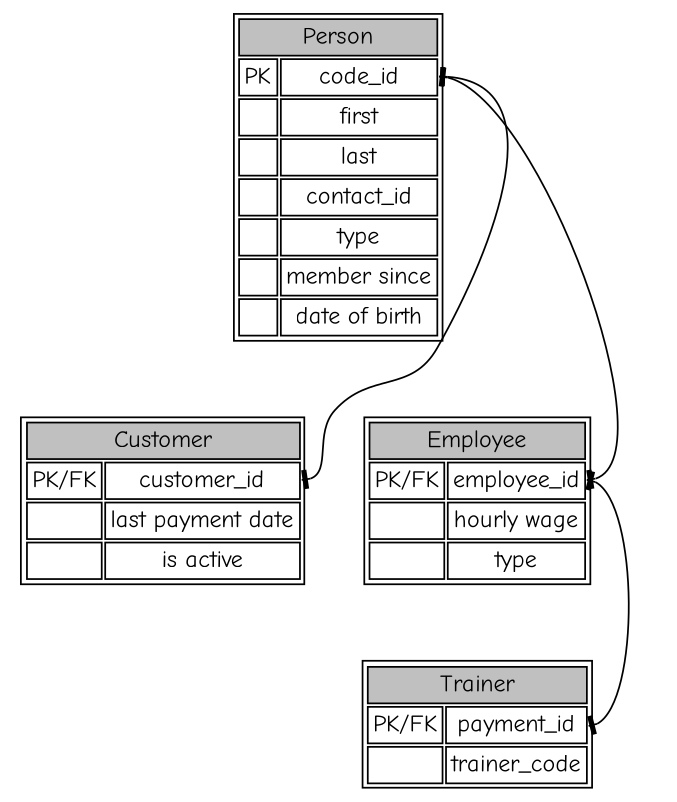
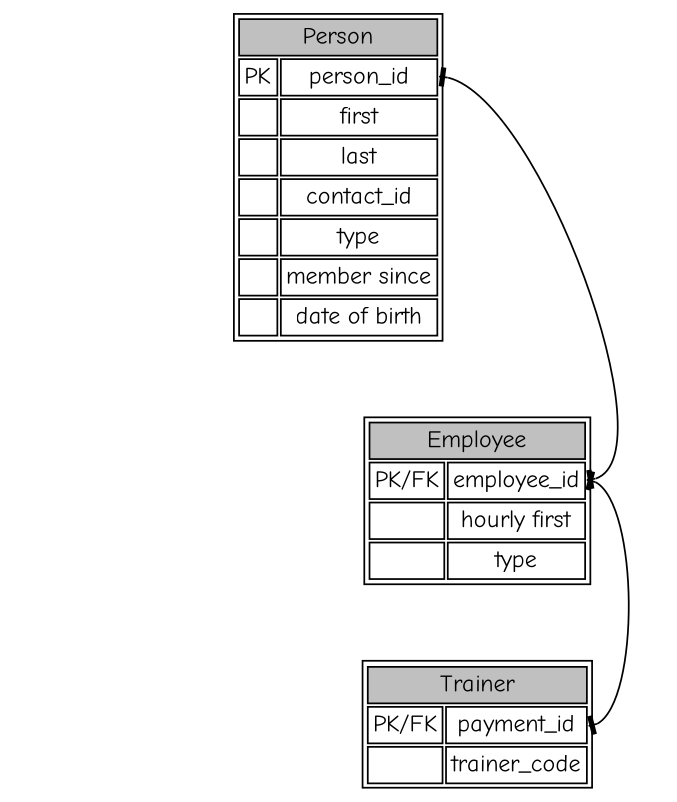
(359, 77) -> (359, 77)
(163, 501) -> none
(516, 520) -> (516, 520)
